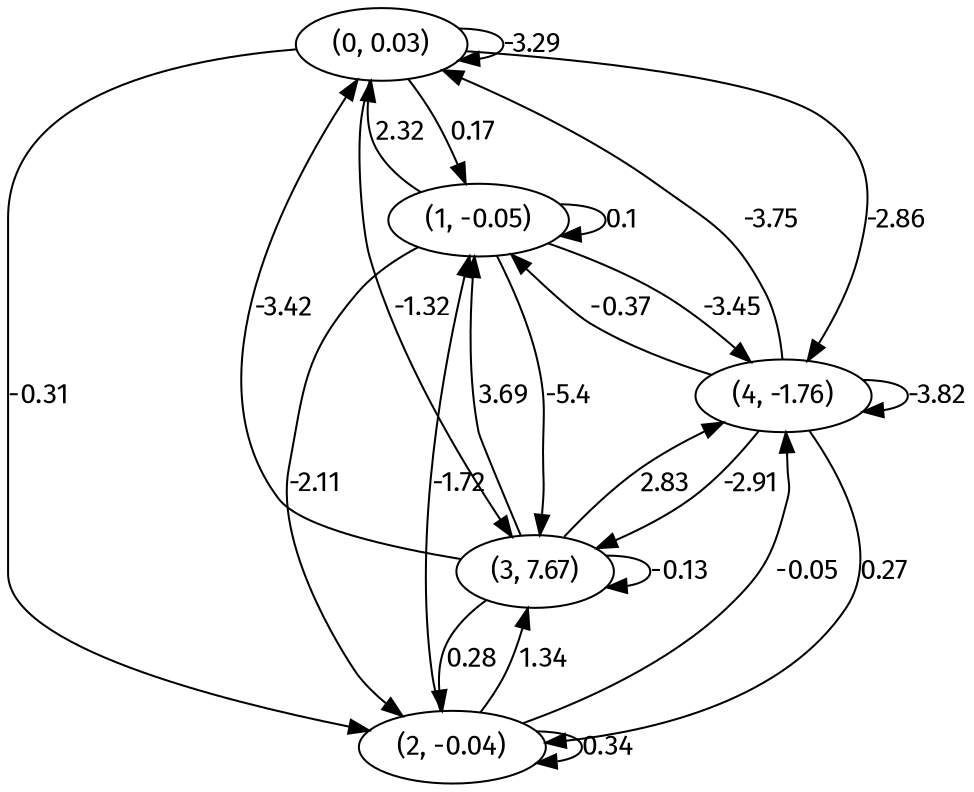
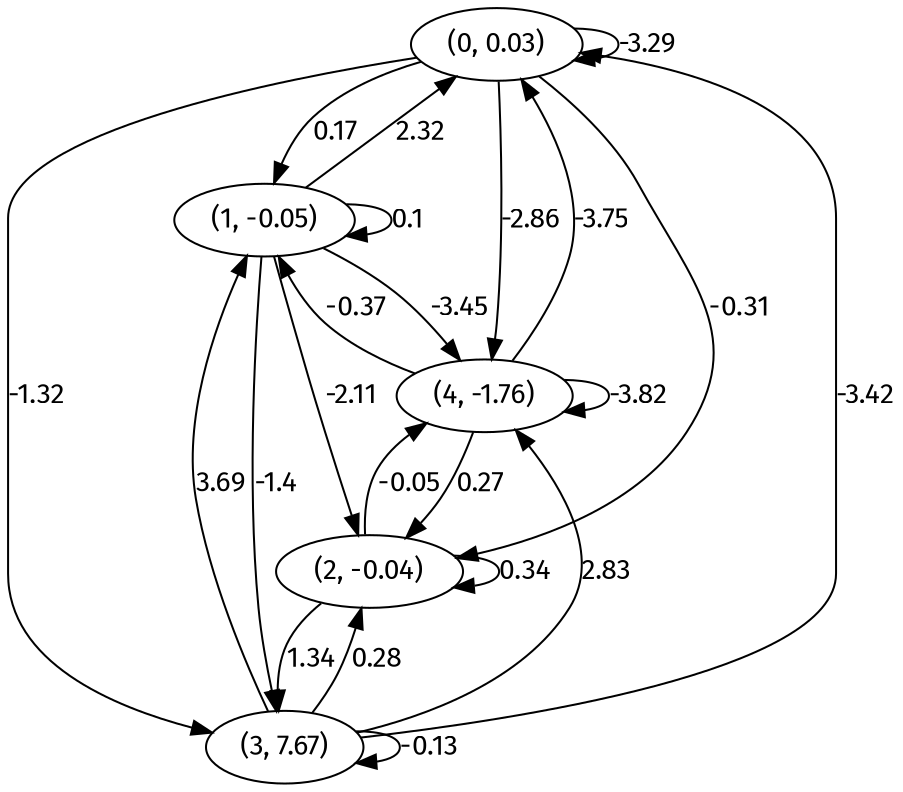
(568, 396) -> (277, 484)
(430, 493) -> none
(695, 496) -> none
